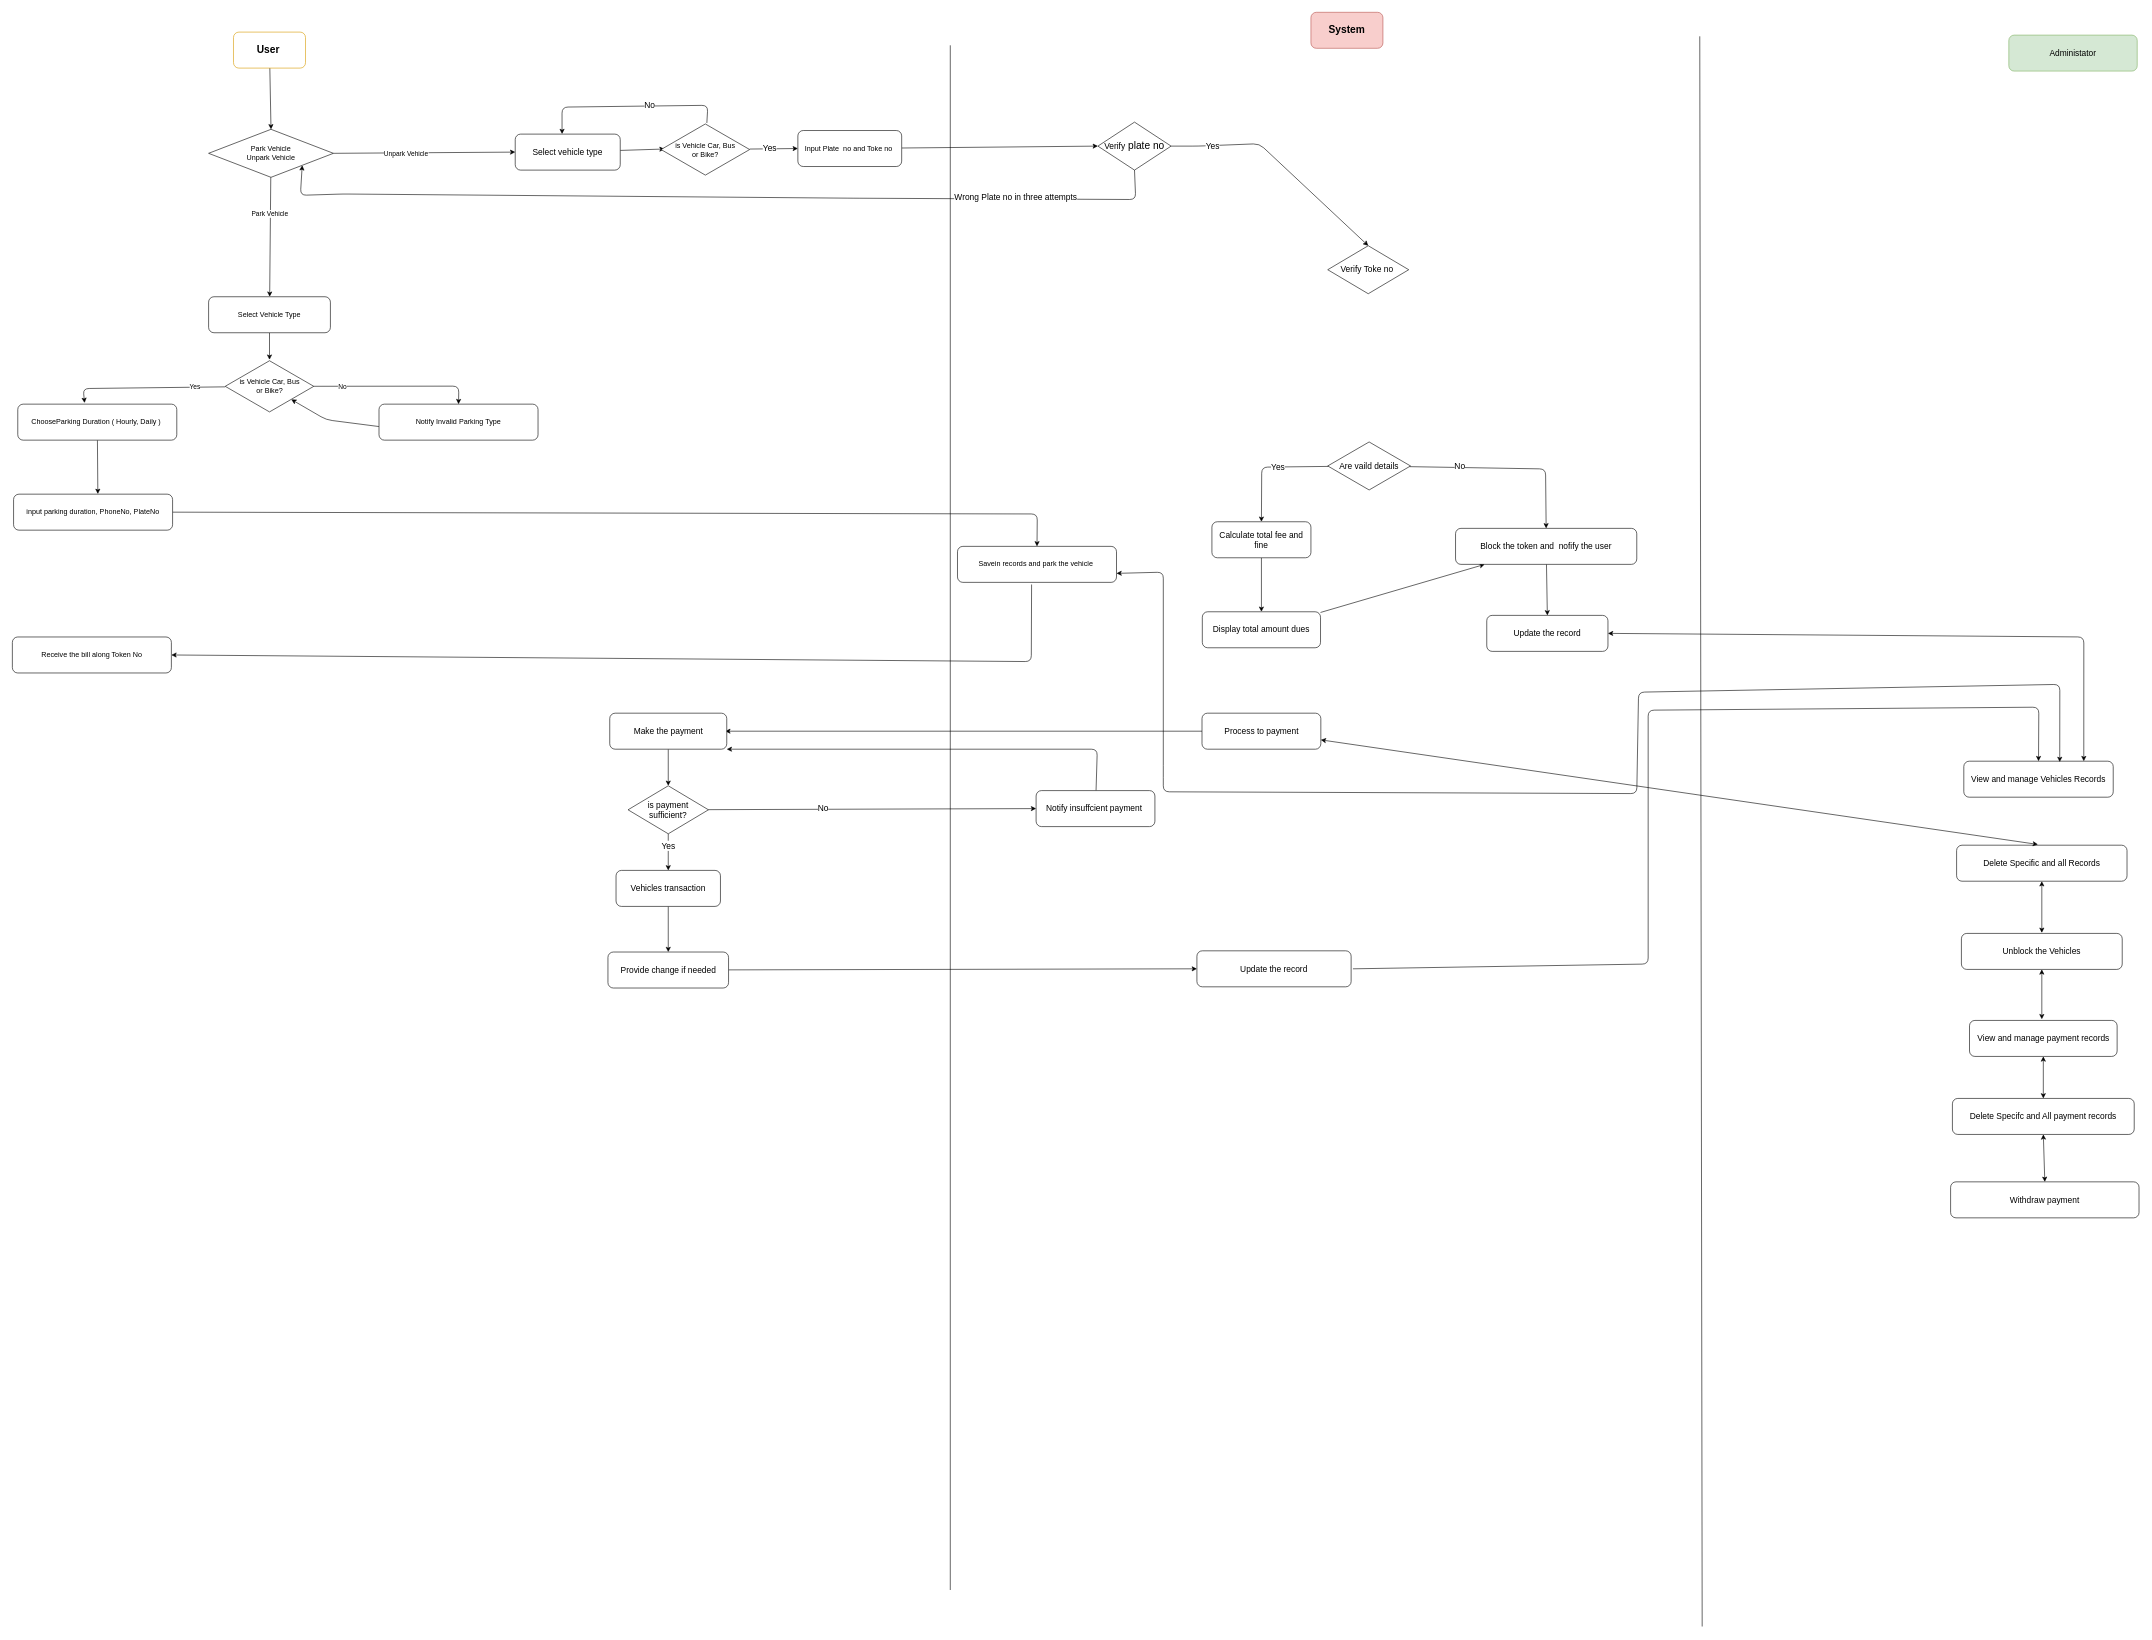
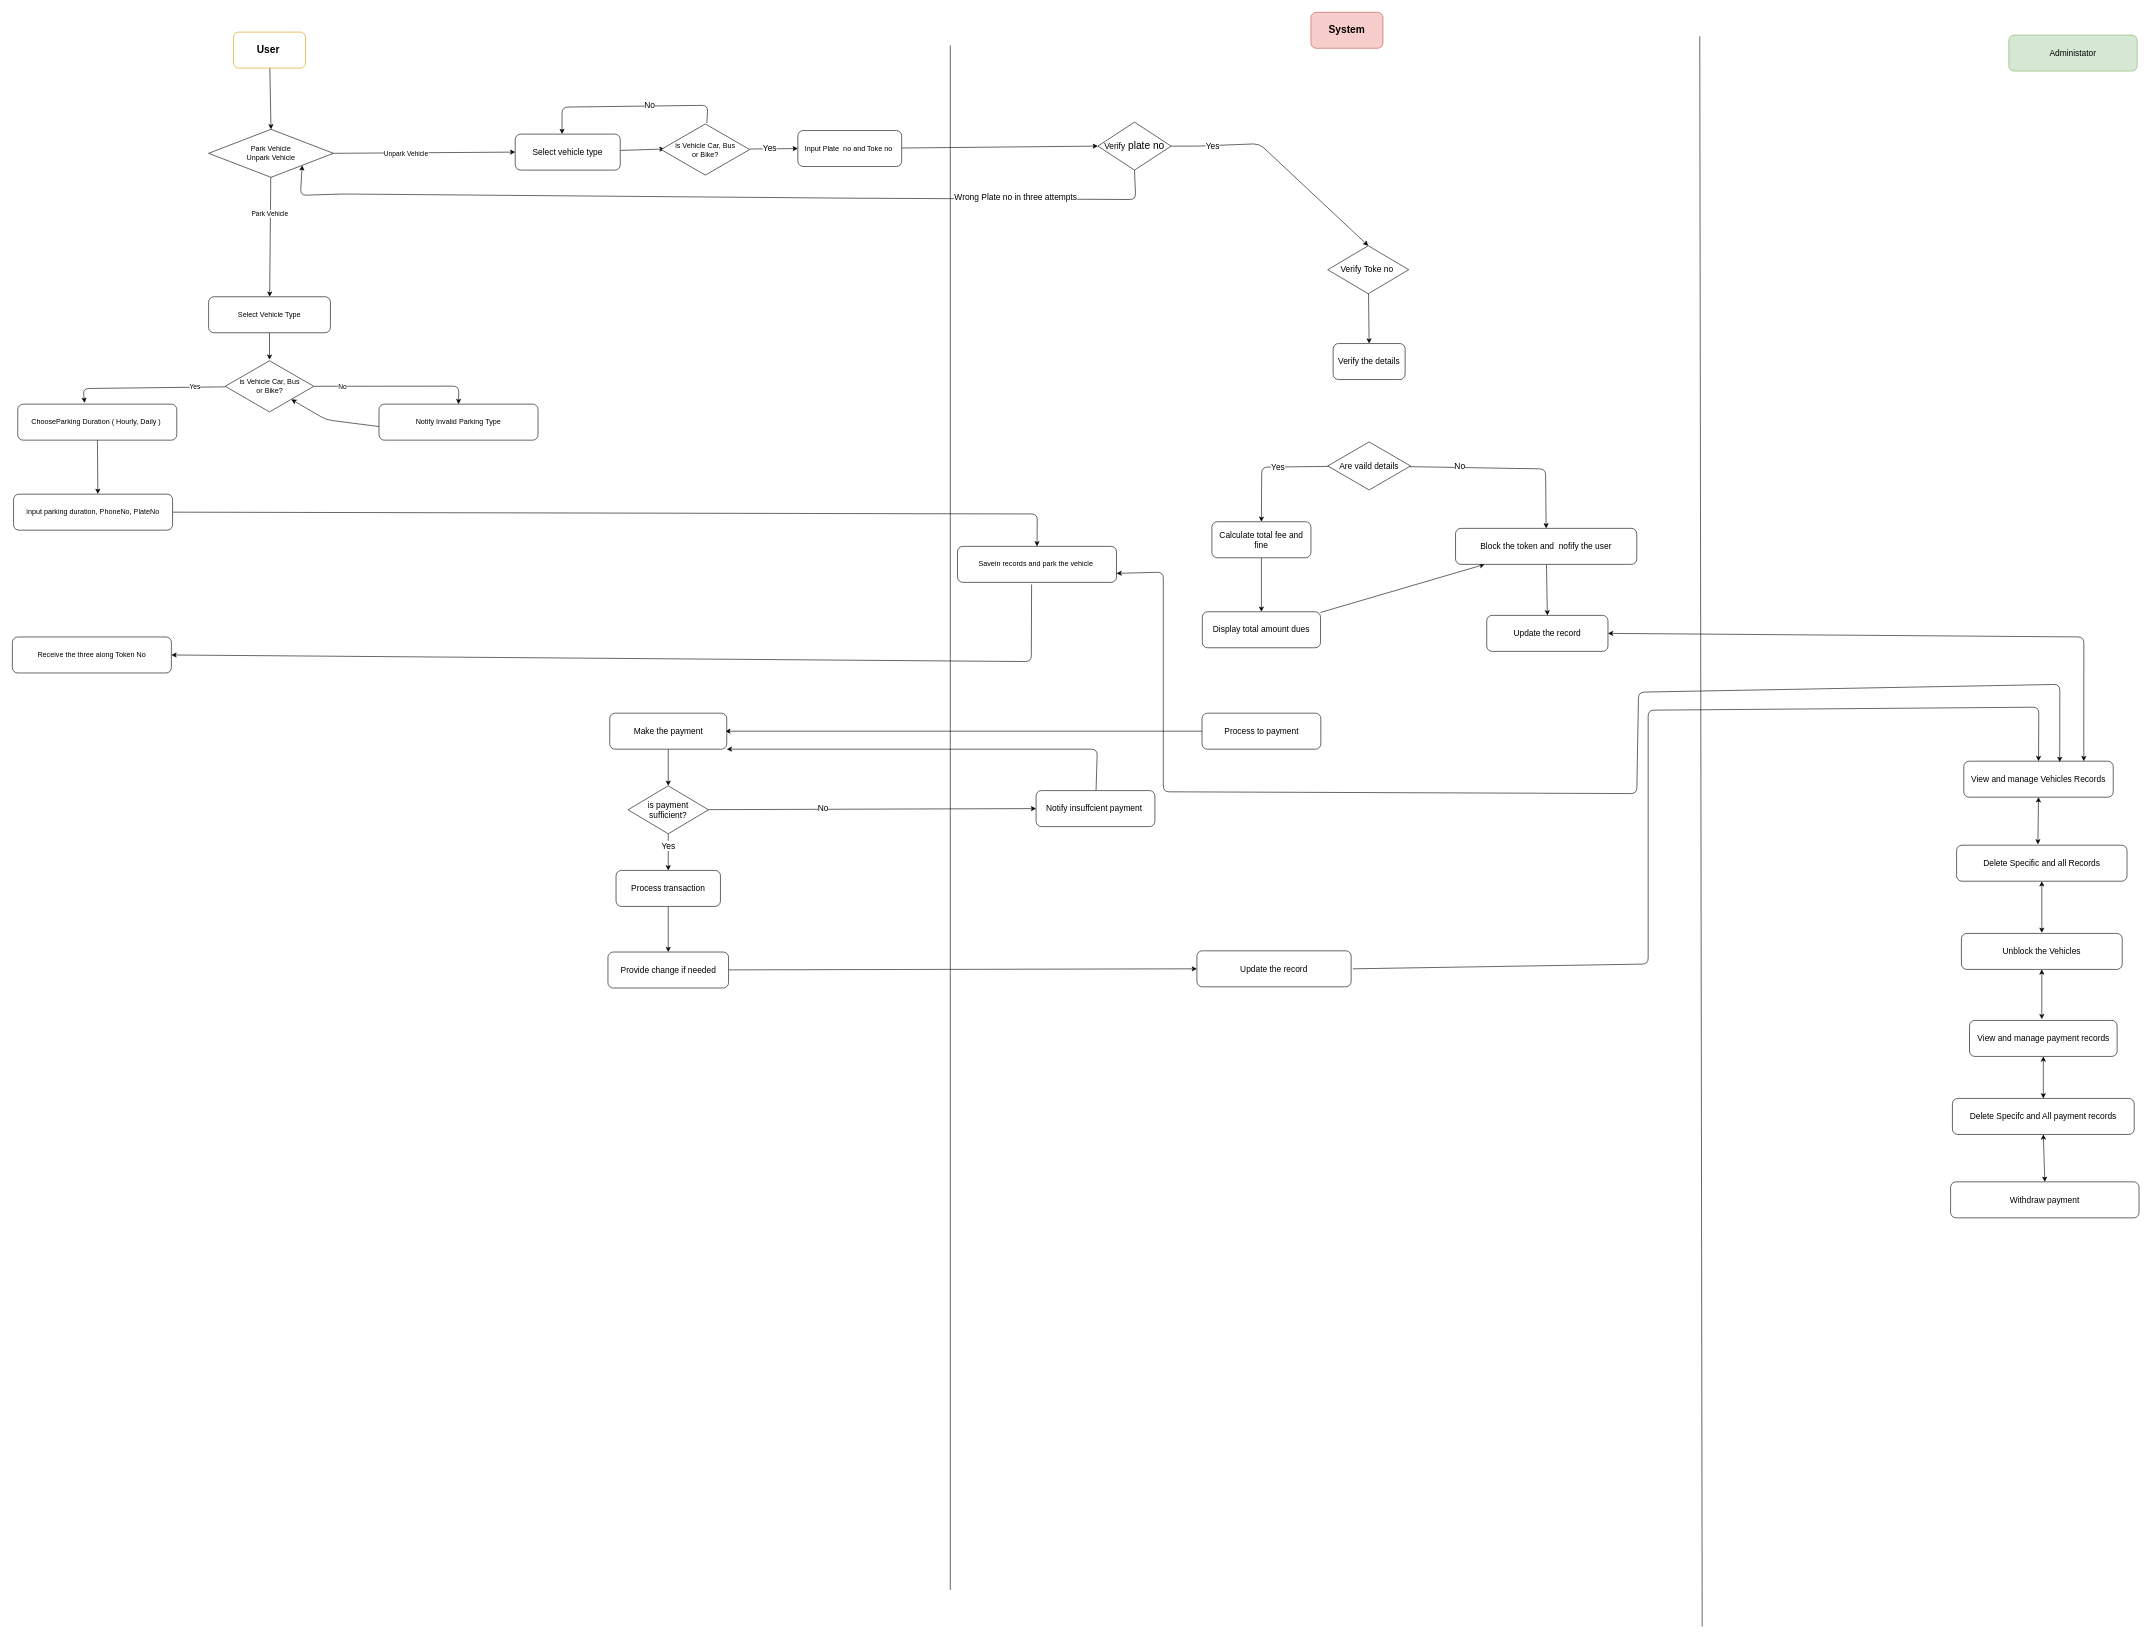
none -> (1368, 300)
none -> (1369, 362)
(92, 655) -> (92, 655)
(1679, 792) -> (2038, 807)
(668, 888) -> (668, 888)
